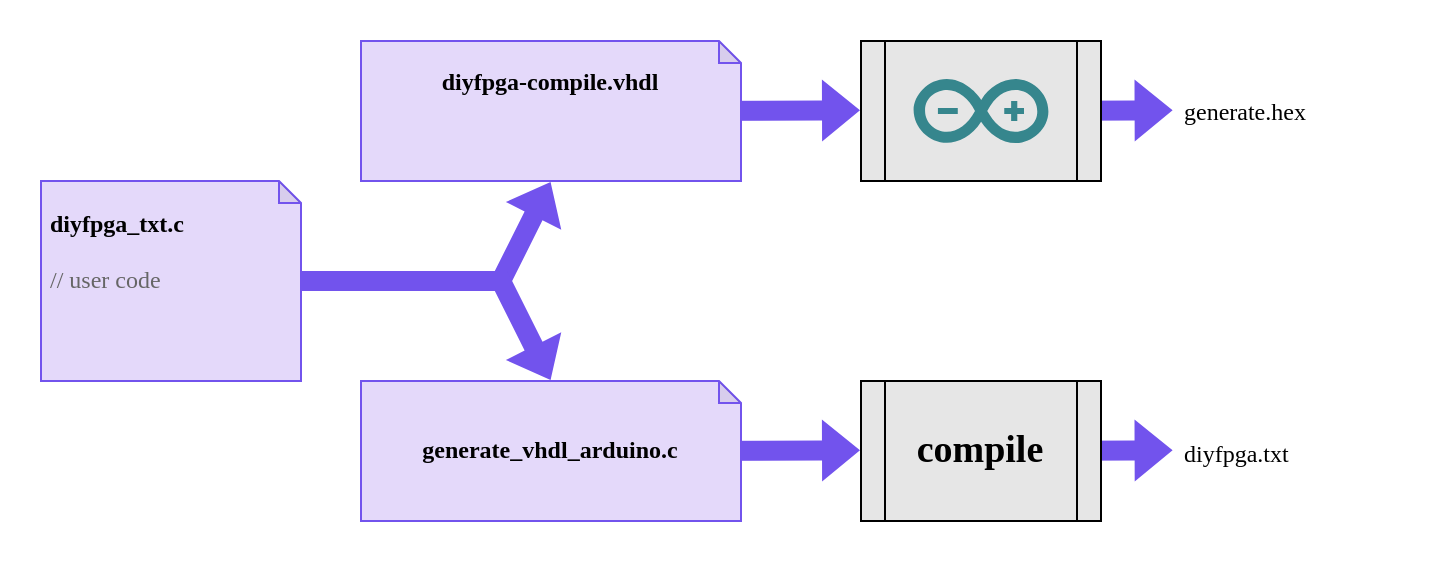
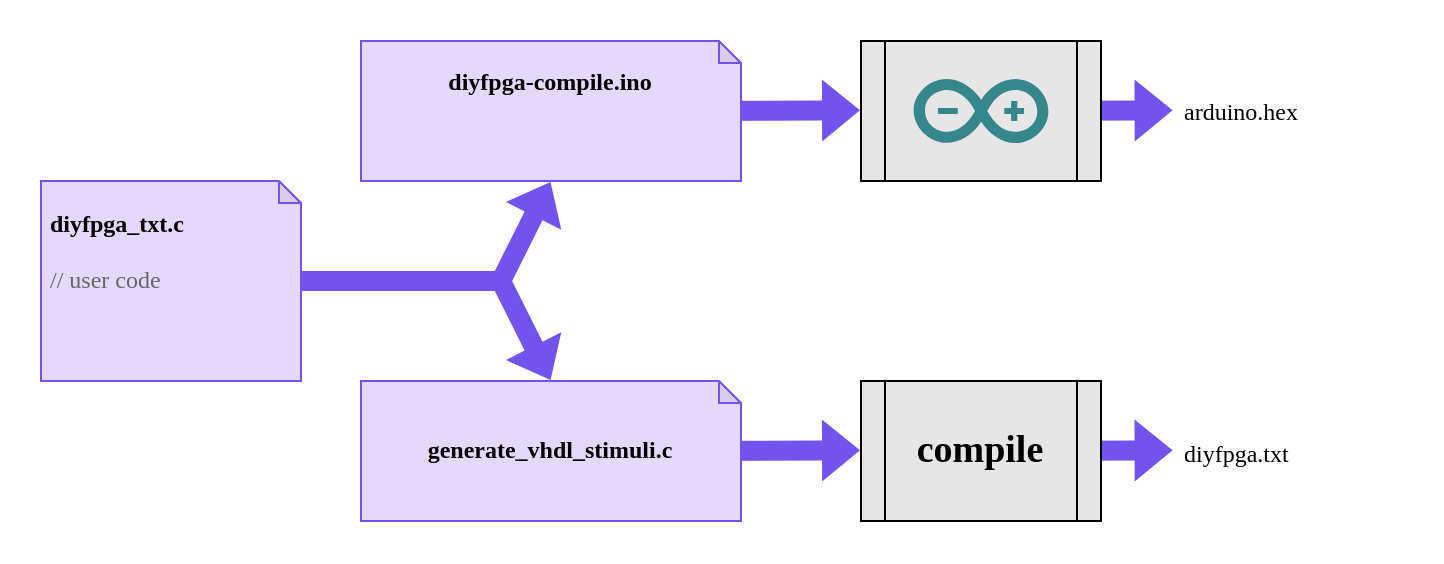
(1293, 109) -> (1292, 109)
(551, 111) -> (551, 111)
(551, 451) -> (551, 451)
